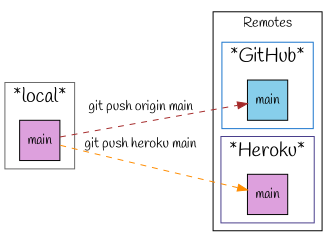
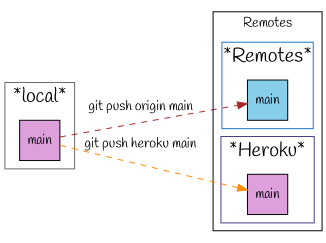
(268, 57) -> (268, 57)
